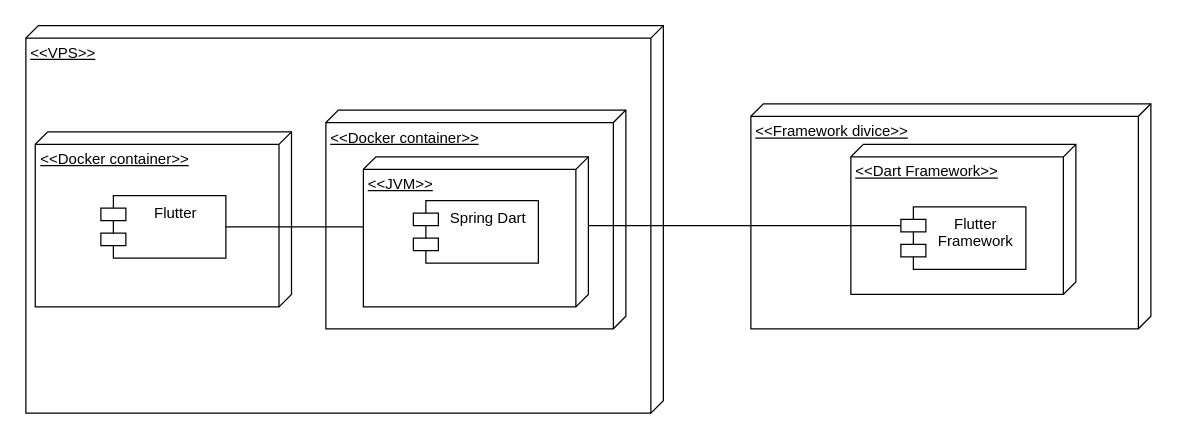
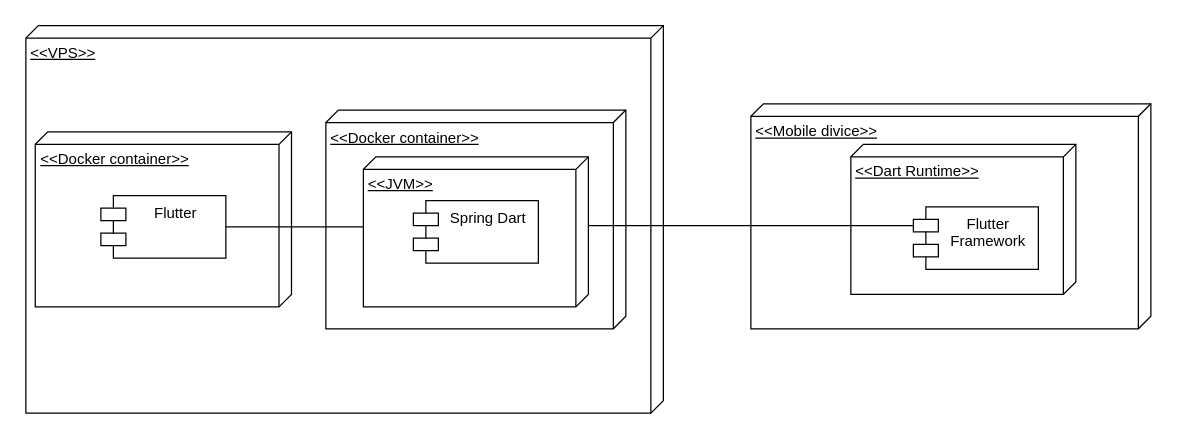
(834, 132) -> (817, 132)
(929, 172) -> (919, 172)
(963, 238) -> (976, 238)
